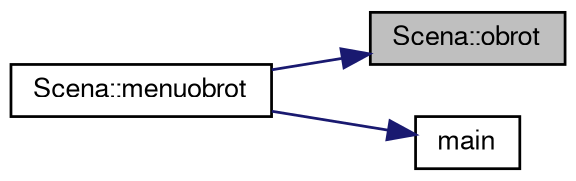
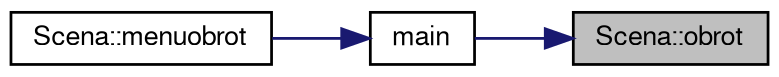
(307, 64) -> (510, 38)
